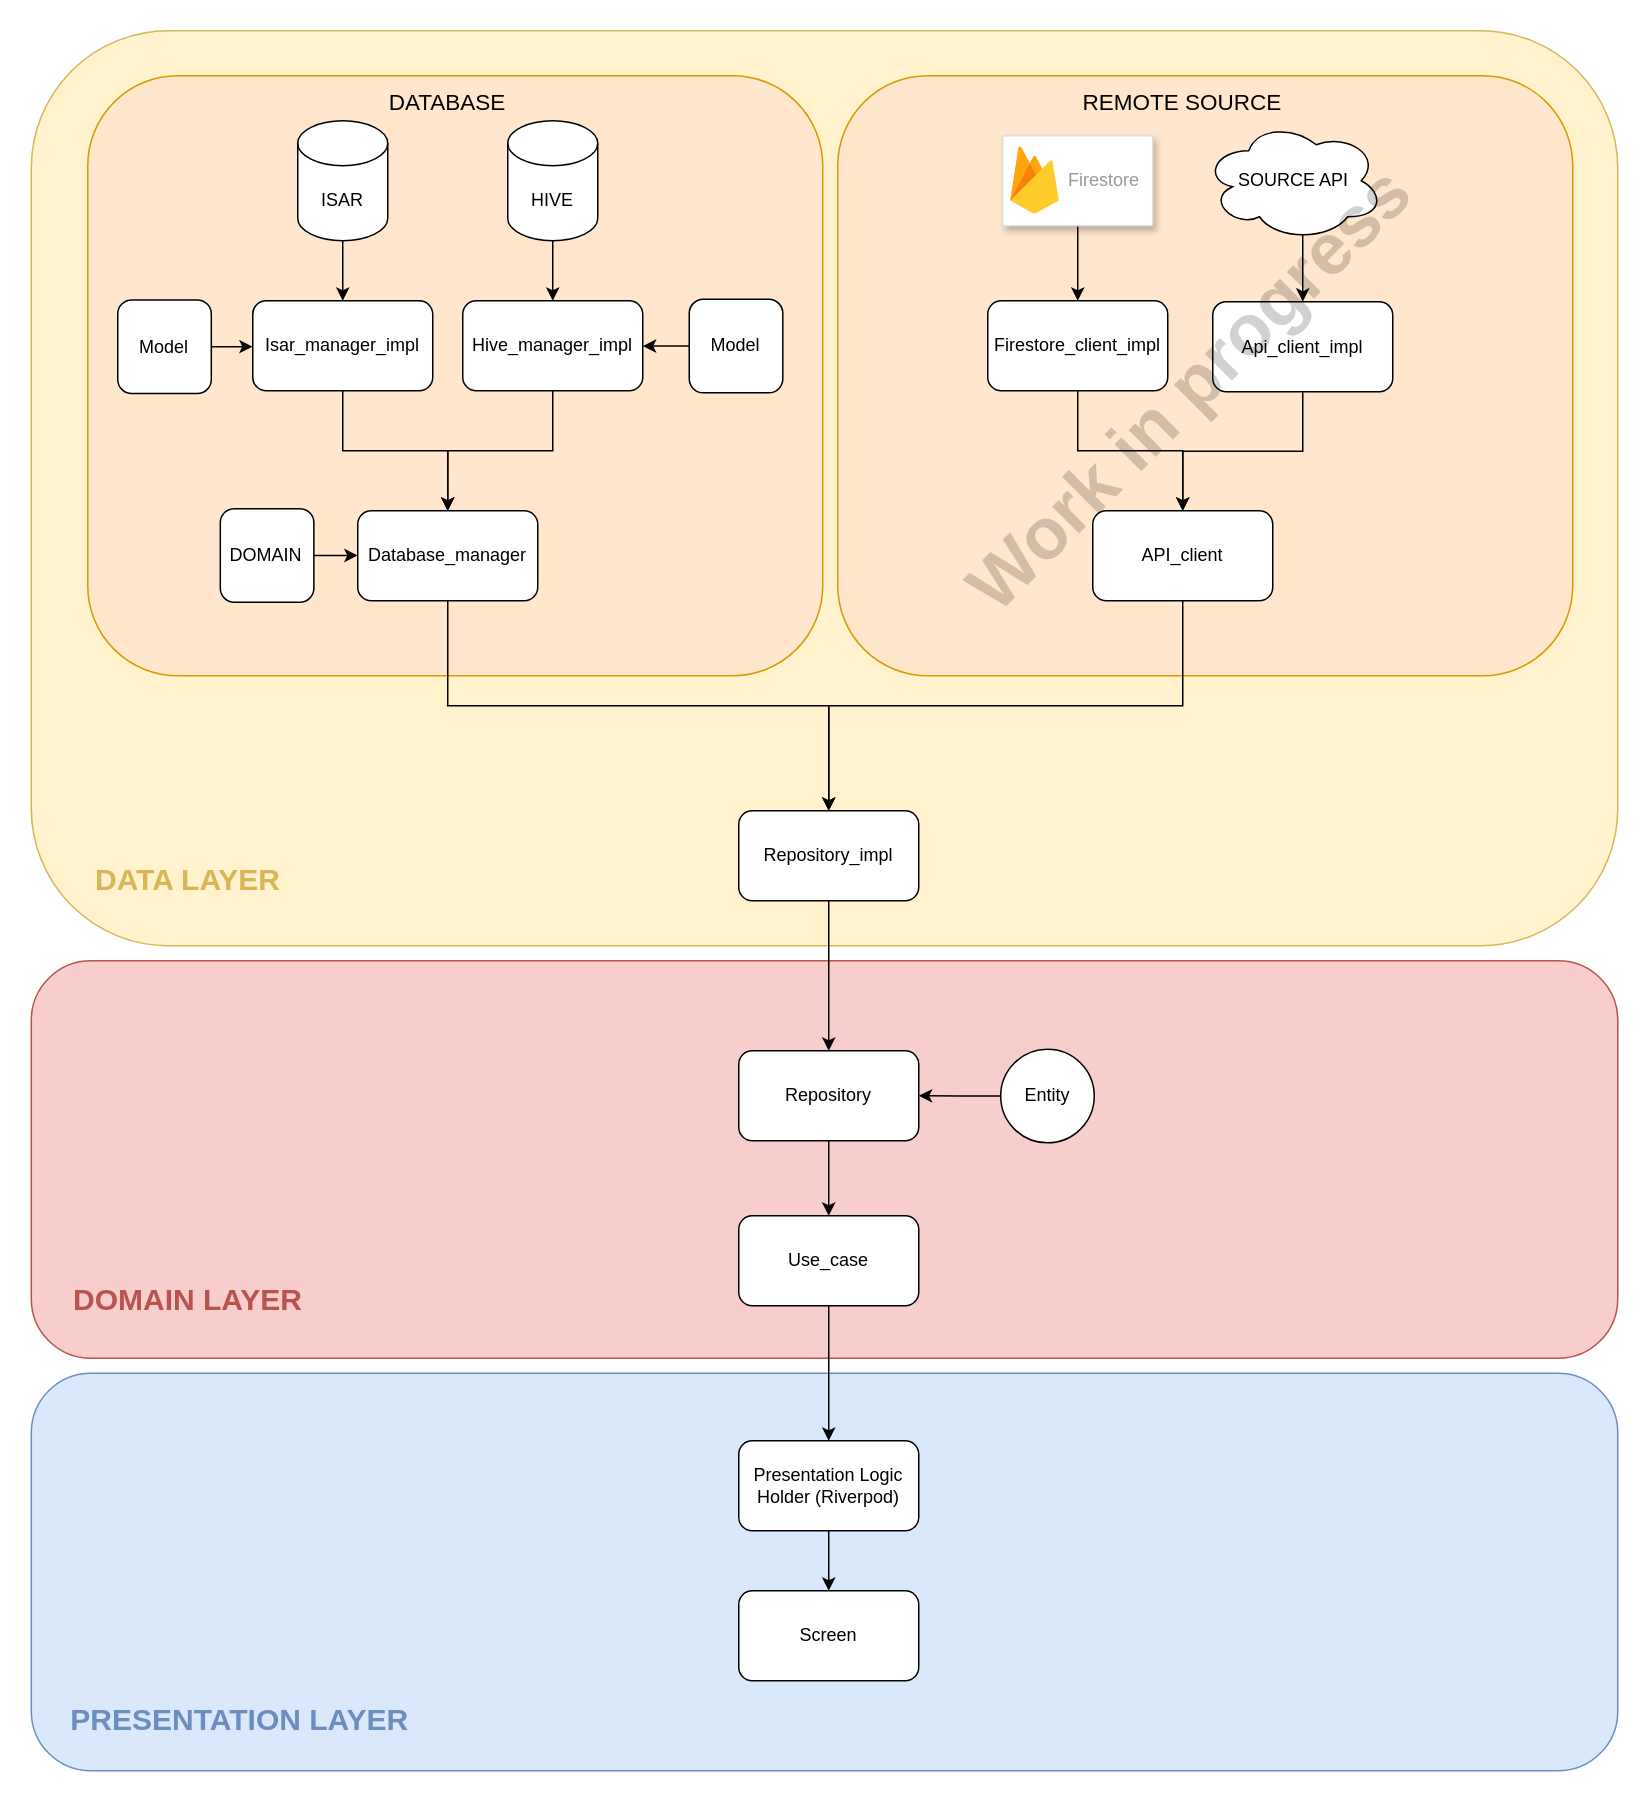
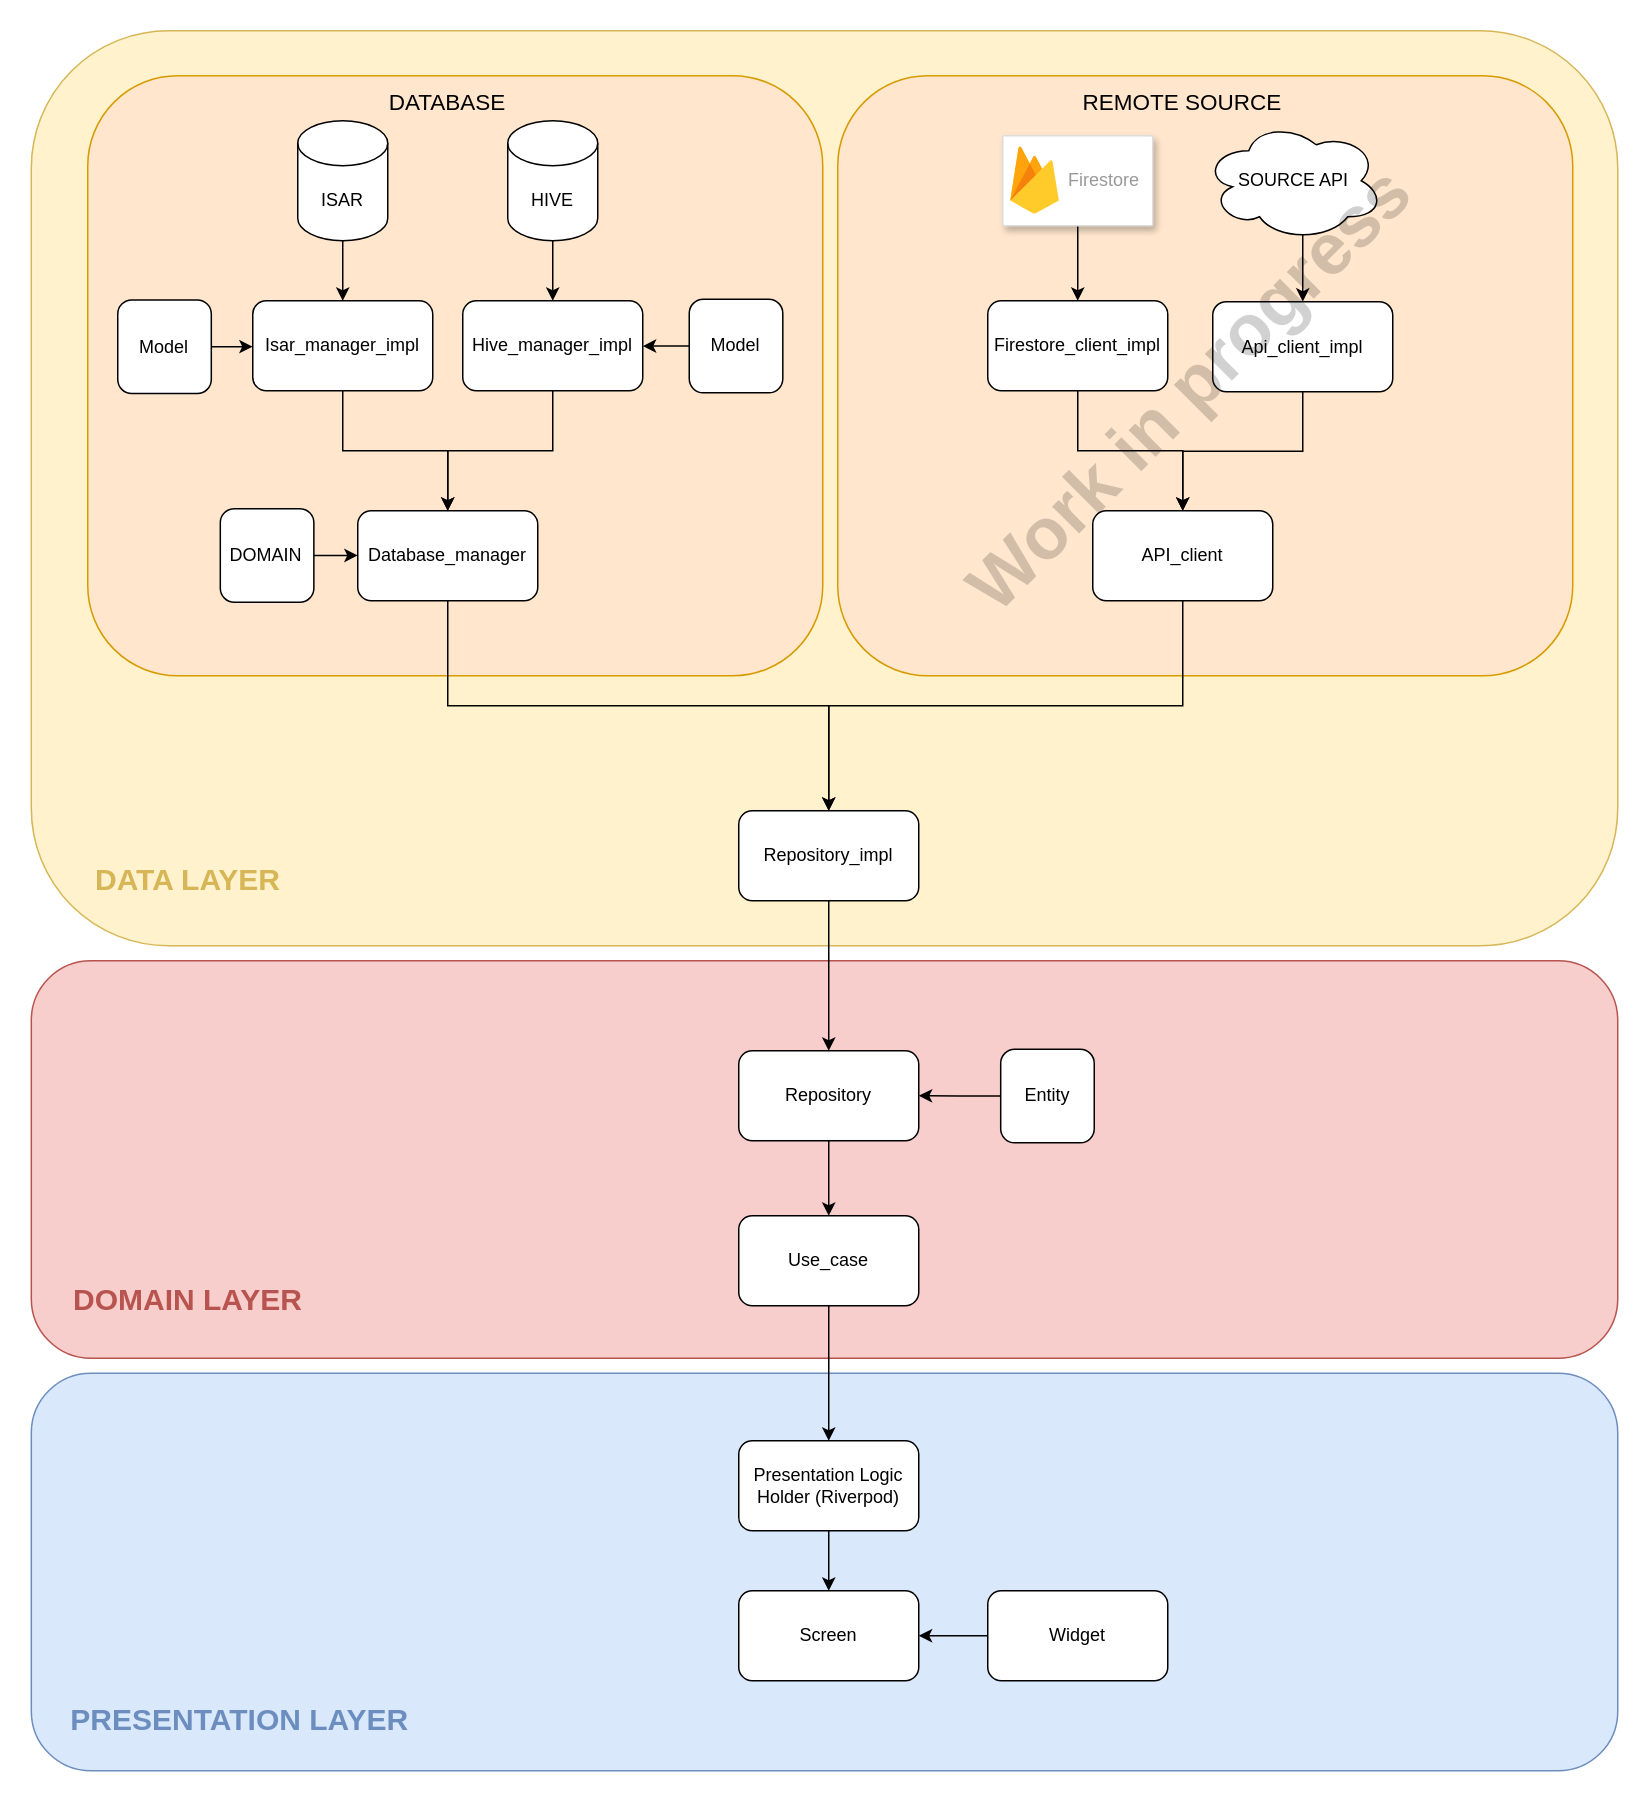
(1047, 1096) -> (1047, 1096)
none -> (959, 1636)
none -> (1078, 1636)
